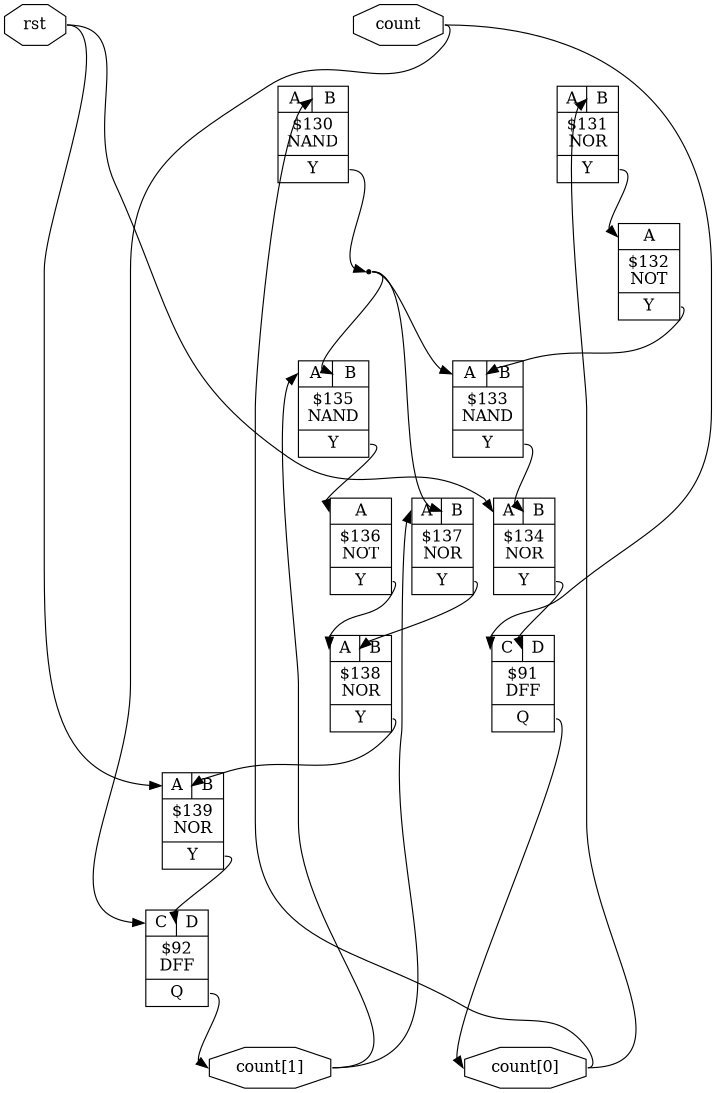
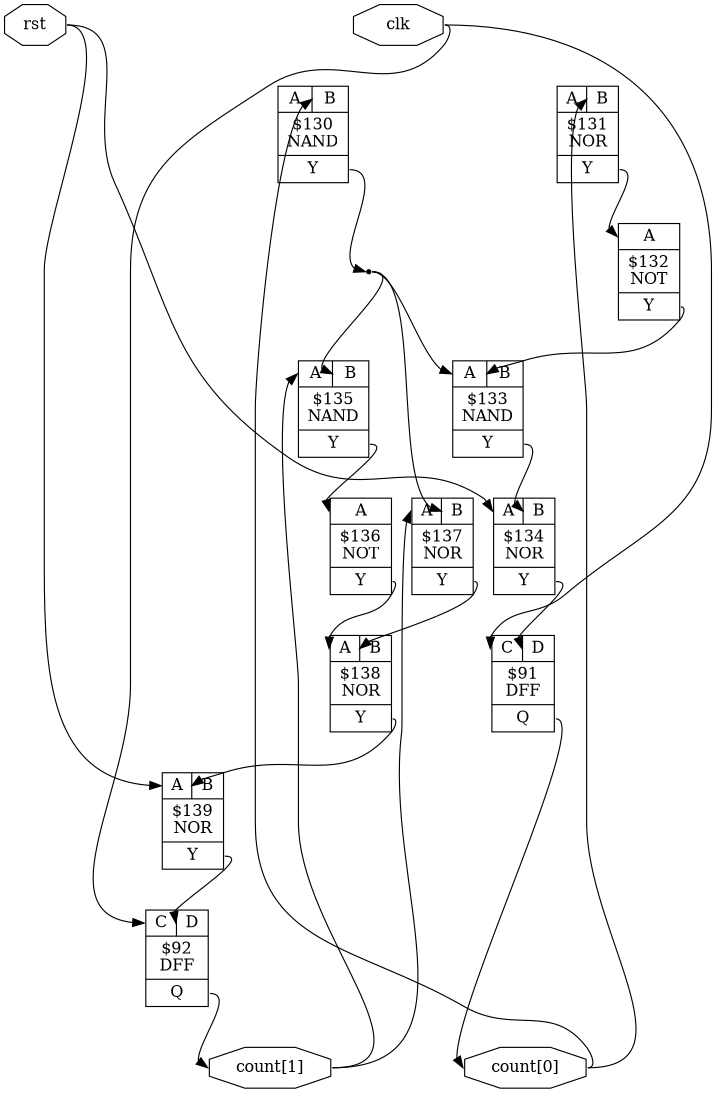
(398, 25) -> (398, 25)
